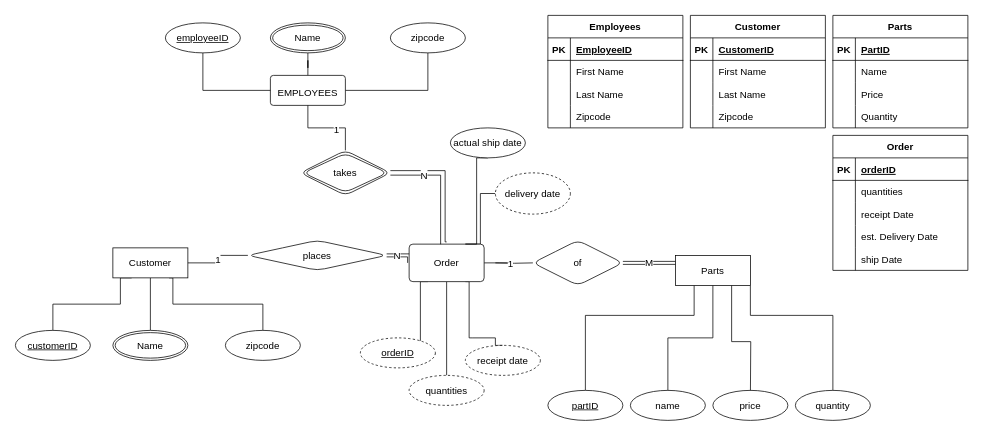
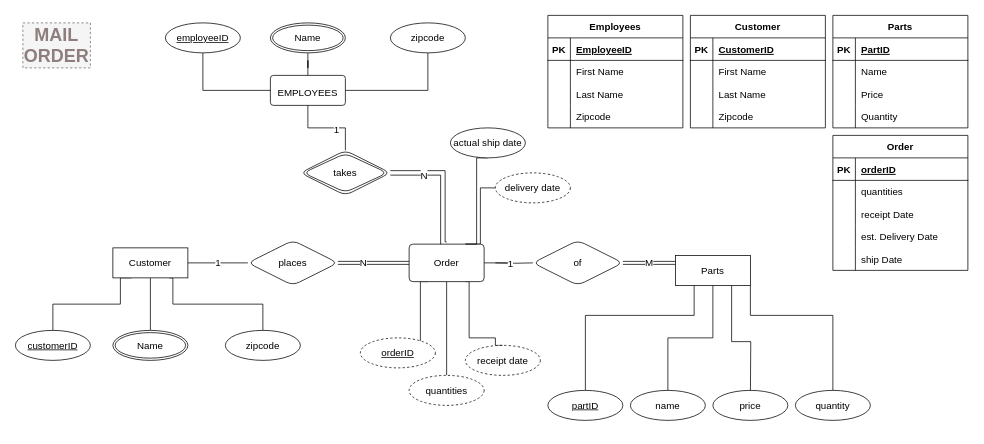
none -> (57, 45)
(533, 194) -> (533, 188)
(317, 255) -> (293, 263)
